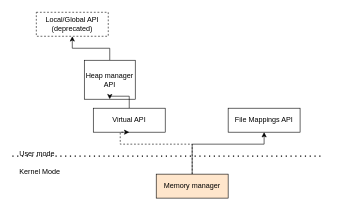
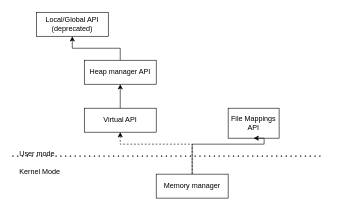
(72, 24) -> (72, 24)
(110, 80) -> (120, 72)
(129, 120) -> (120, 120)
(264, 120) -> (254, 123)
(192, 186) -> (192, 186)
